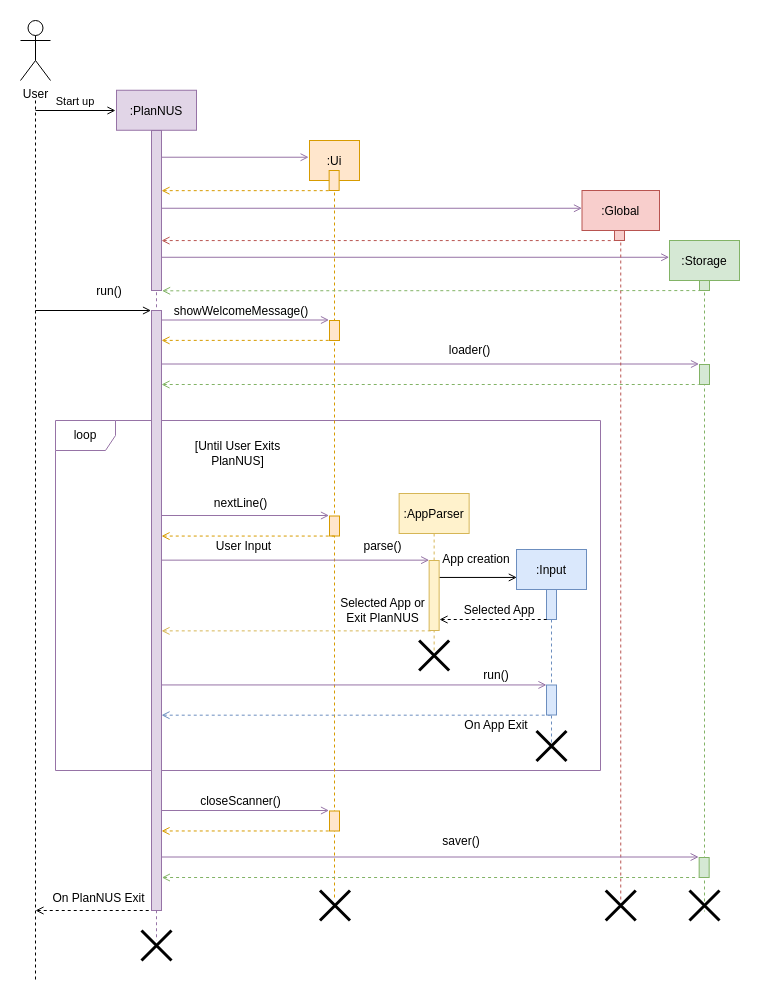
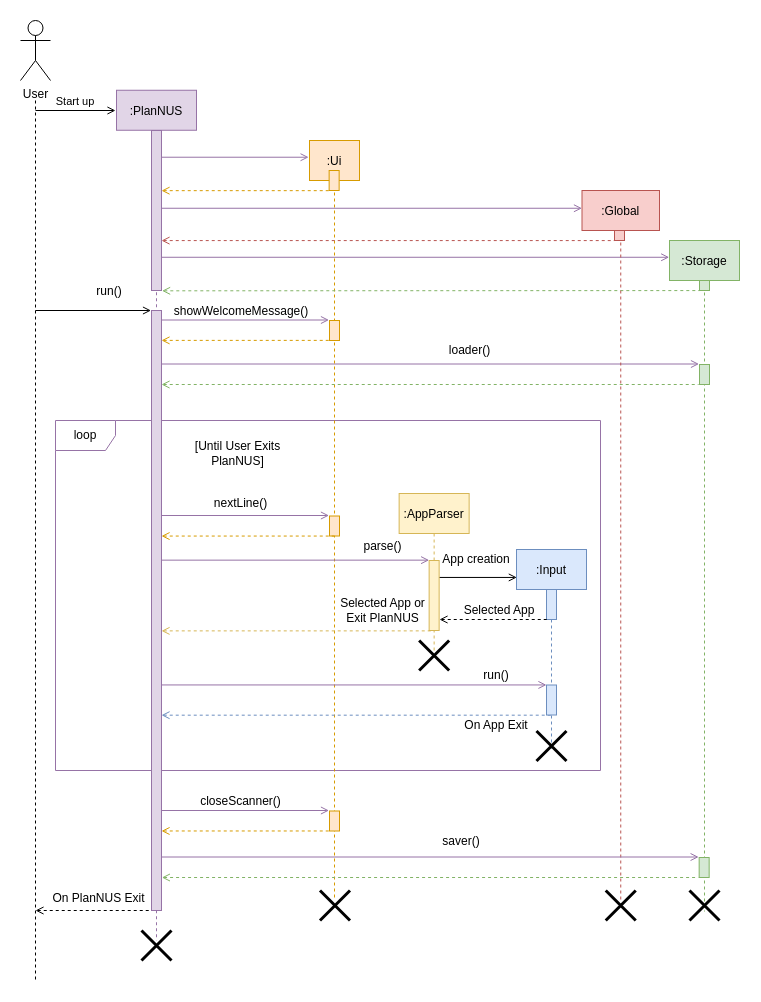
(244, 546) -> none
